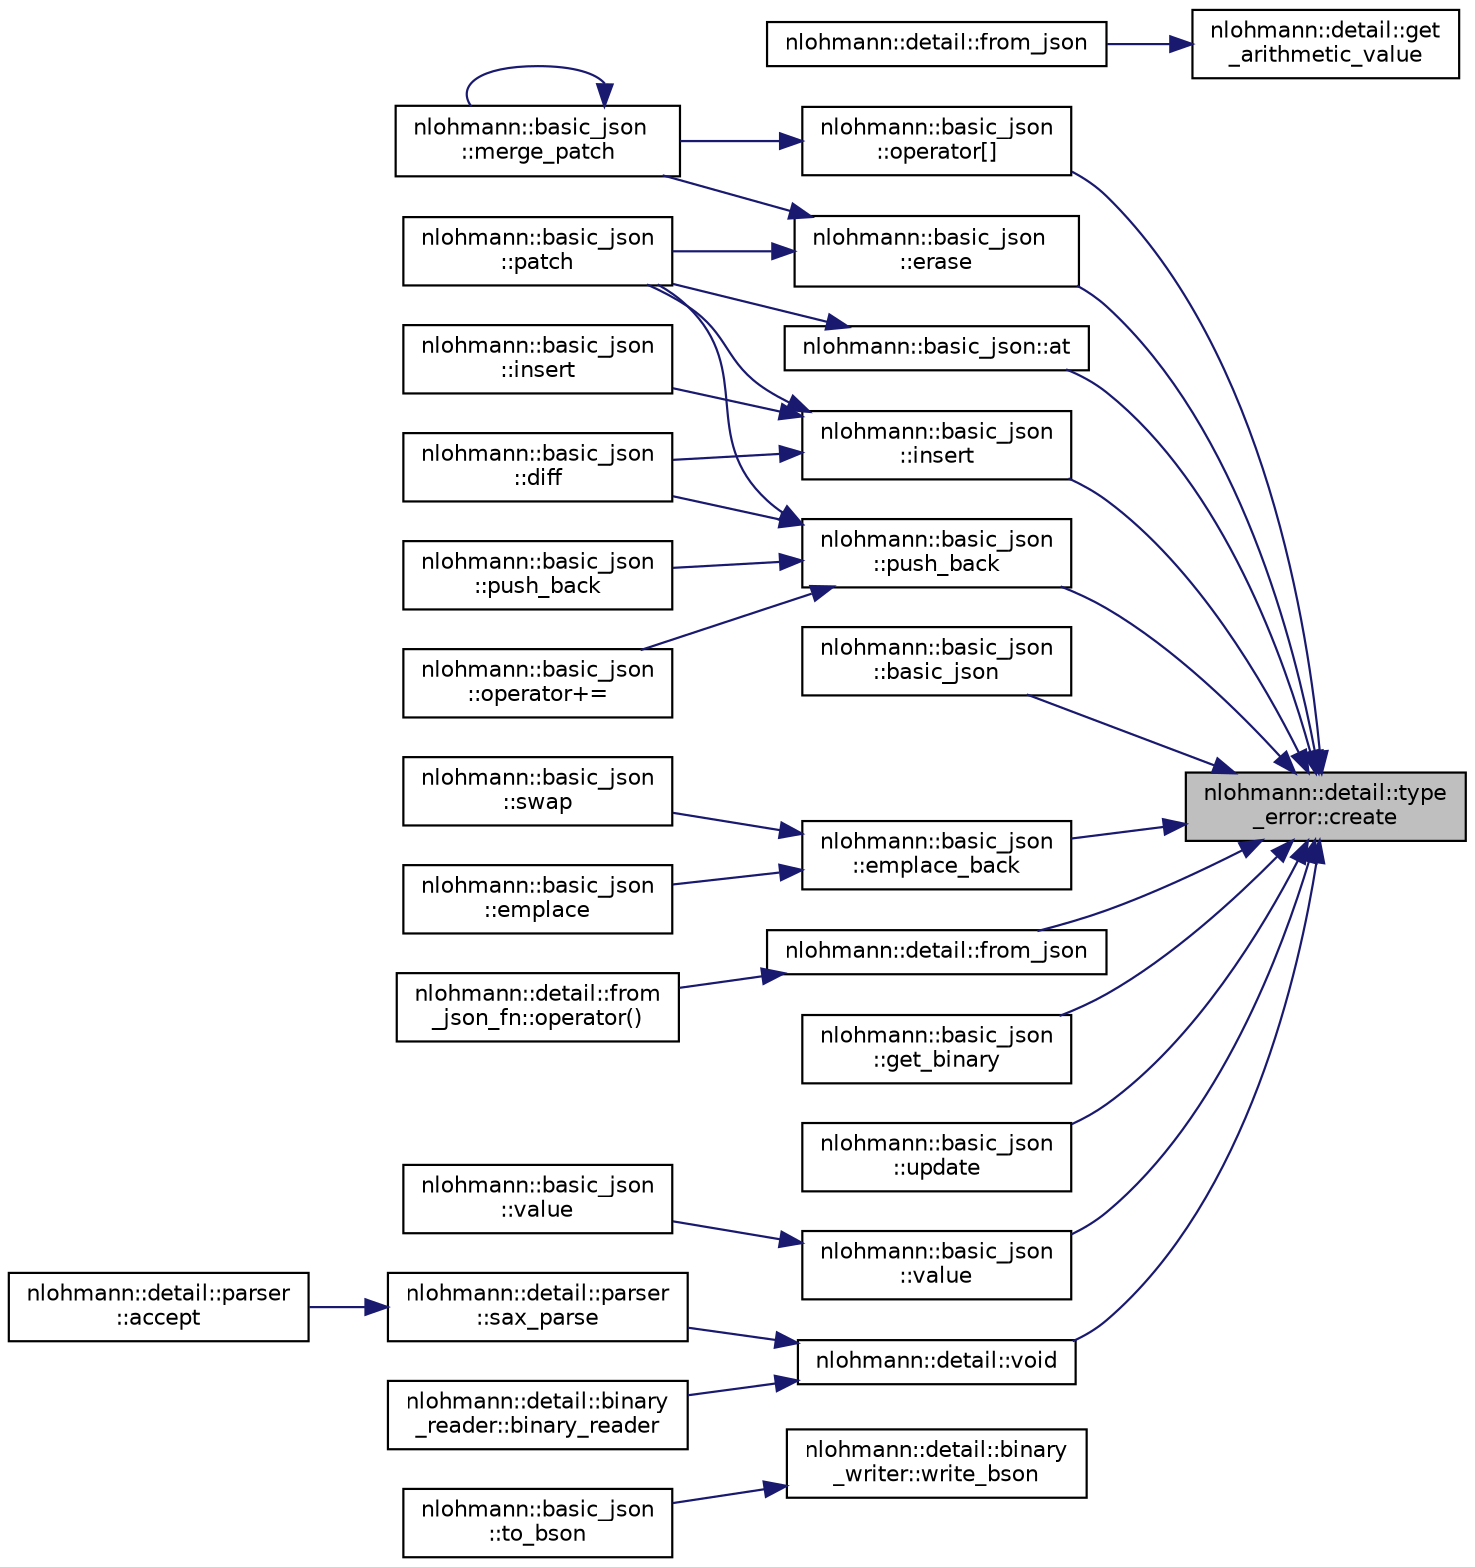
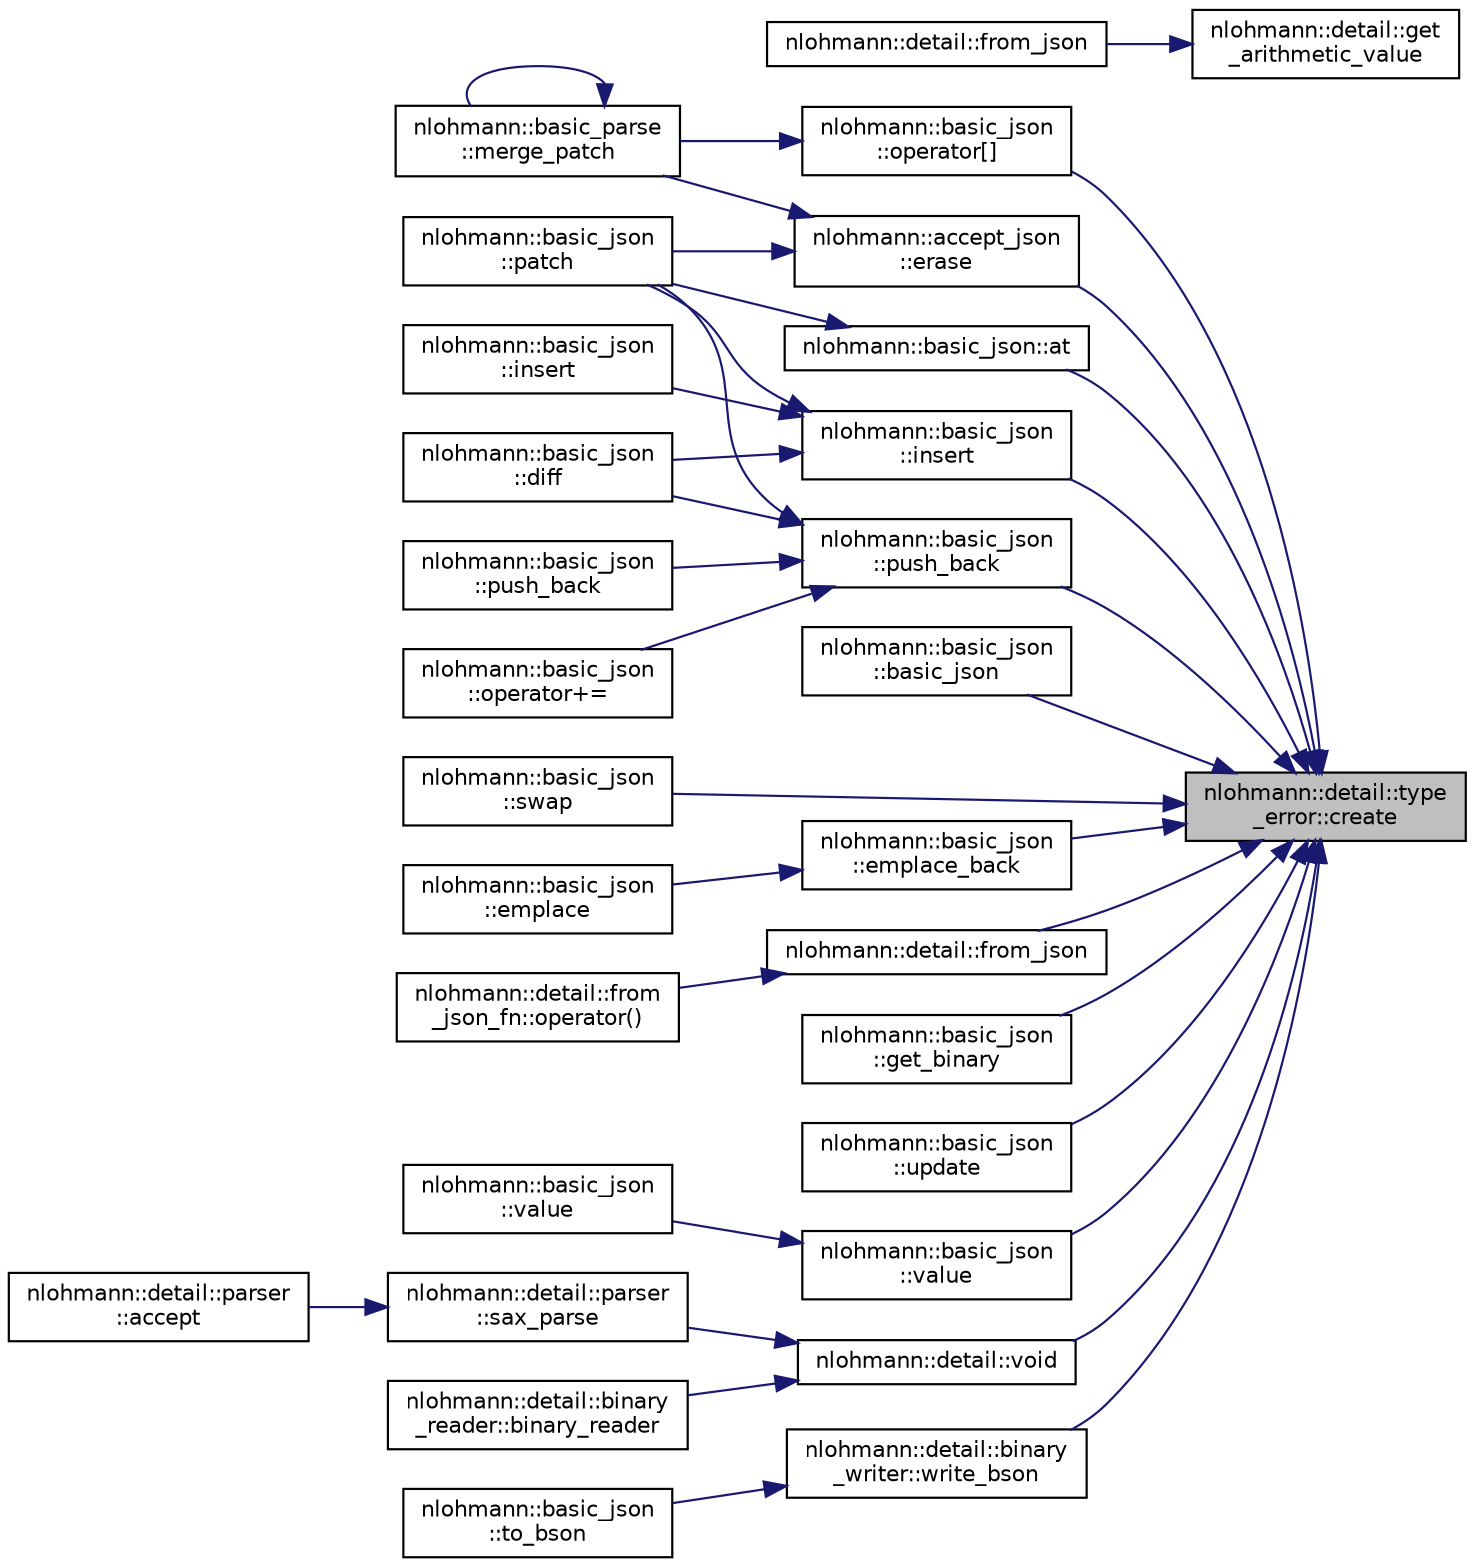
(538, 141) -> (538, 141)
(937, 251) -> (937, 251)
(727, 822) -> (918, 799)
none -> (1247, 1172)
